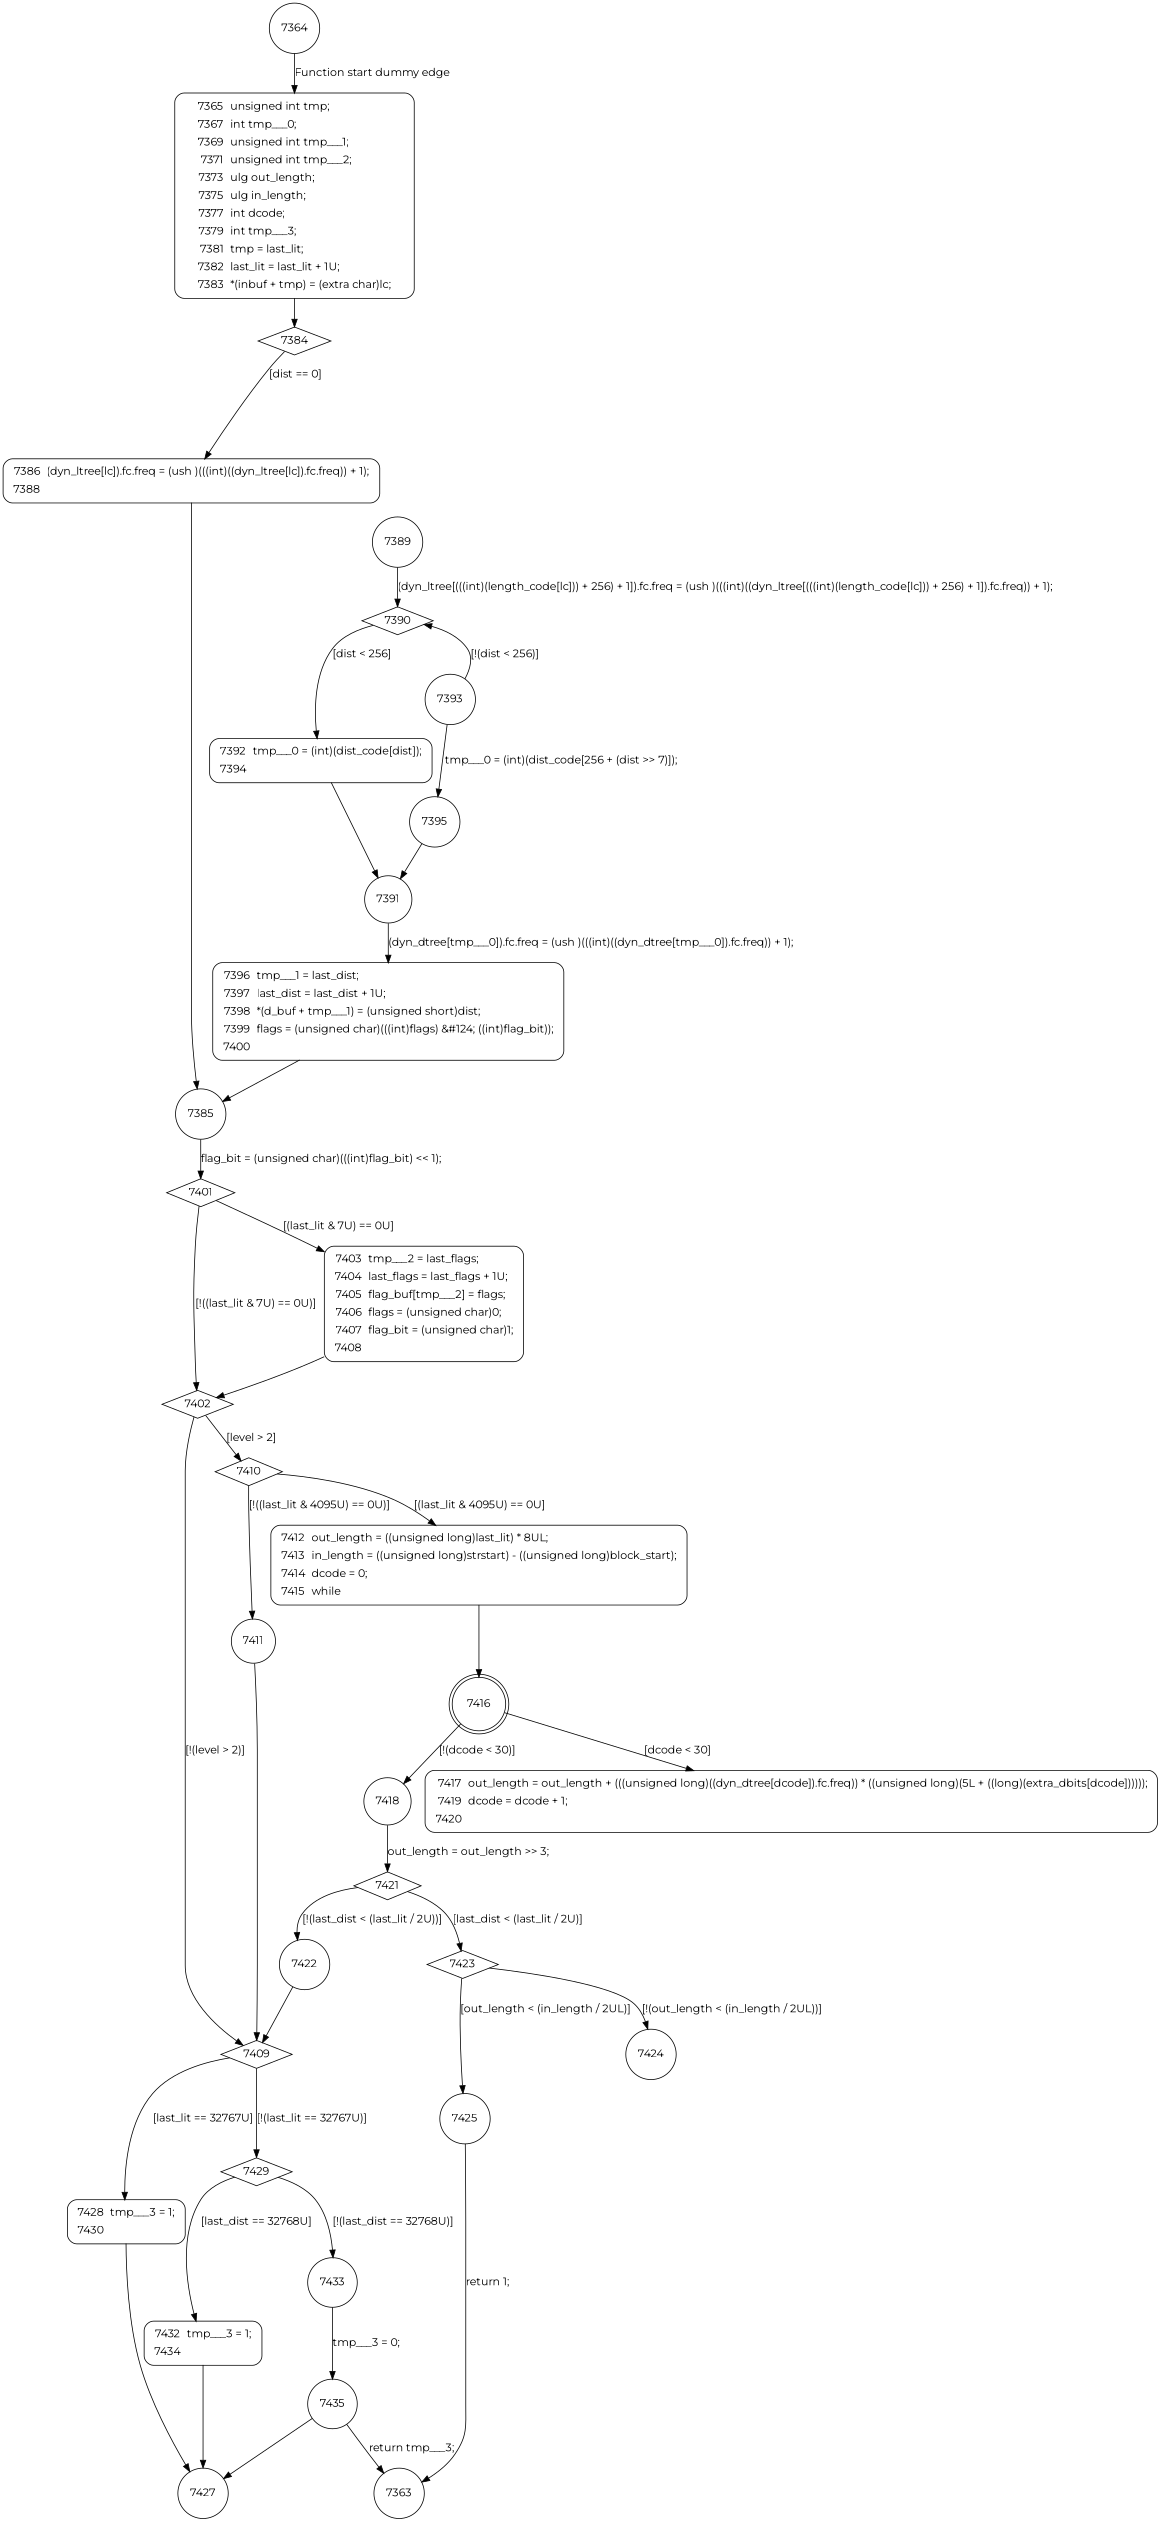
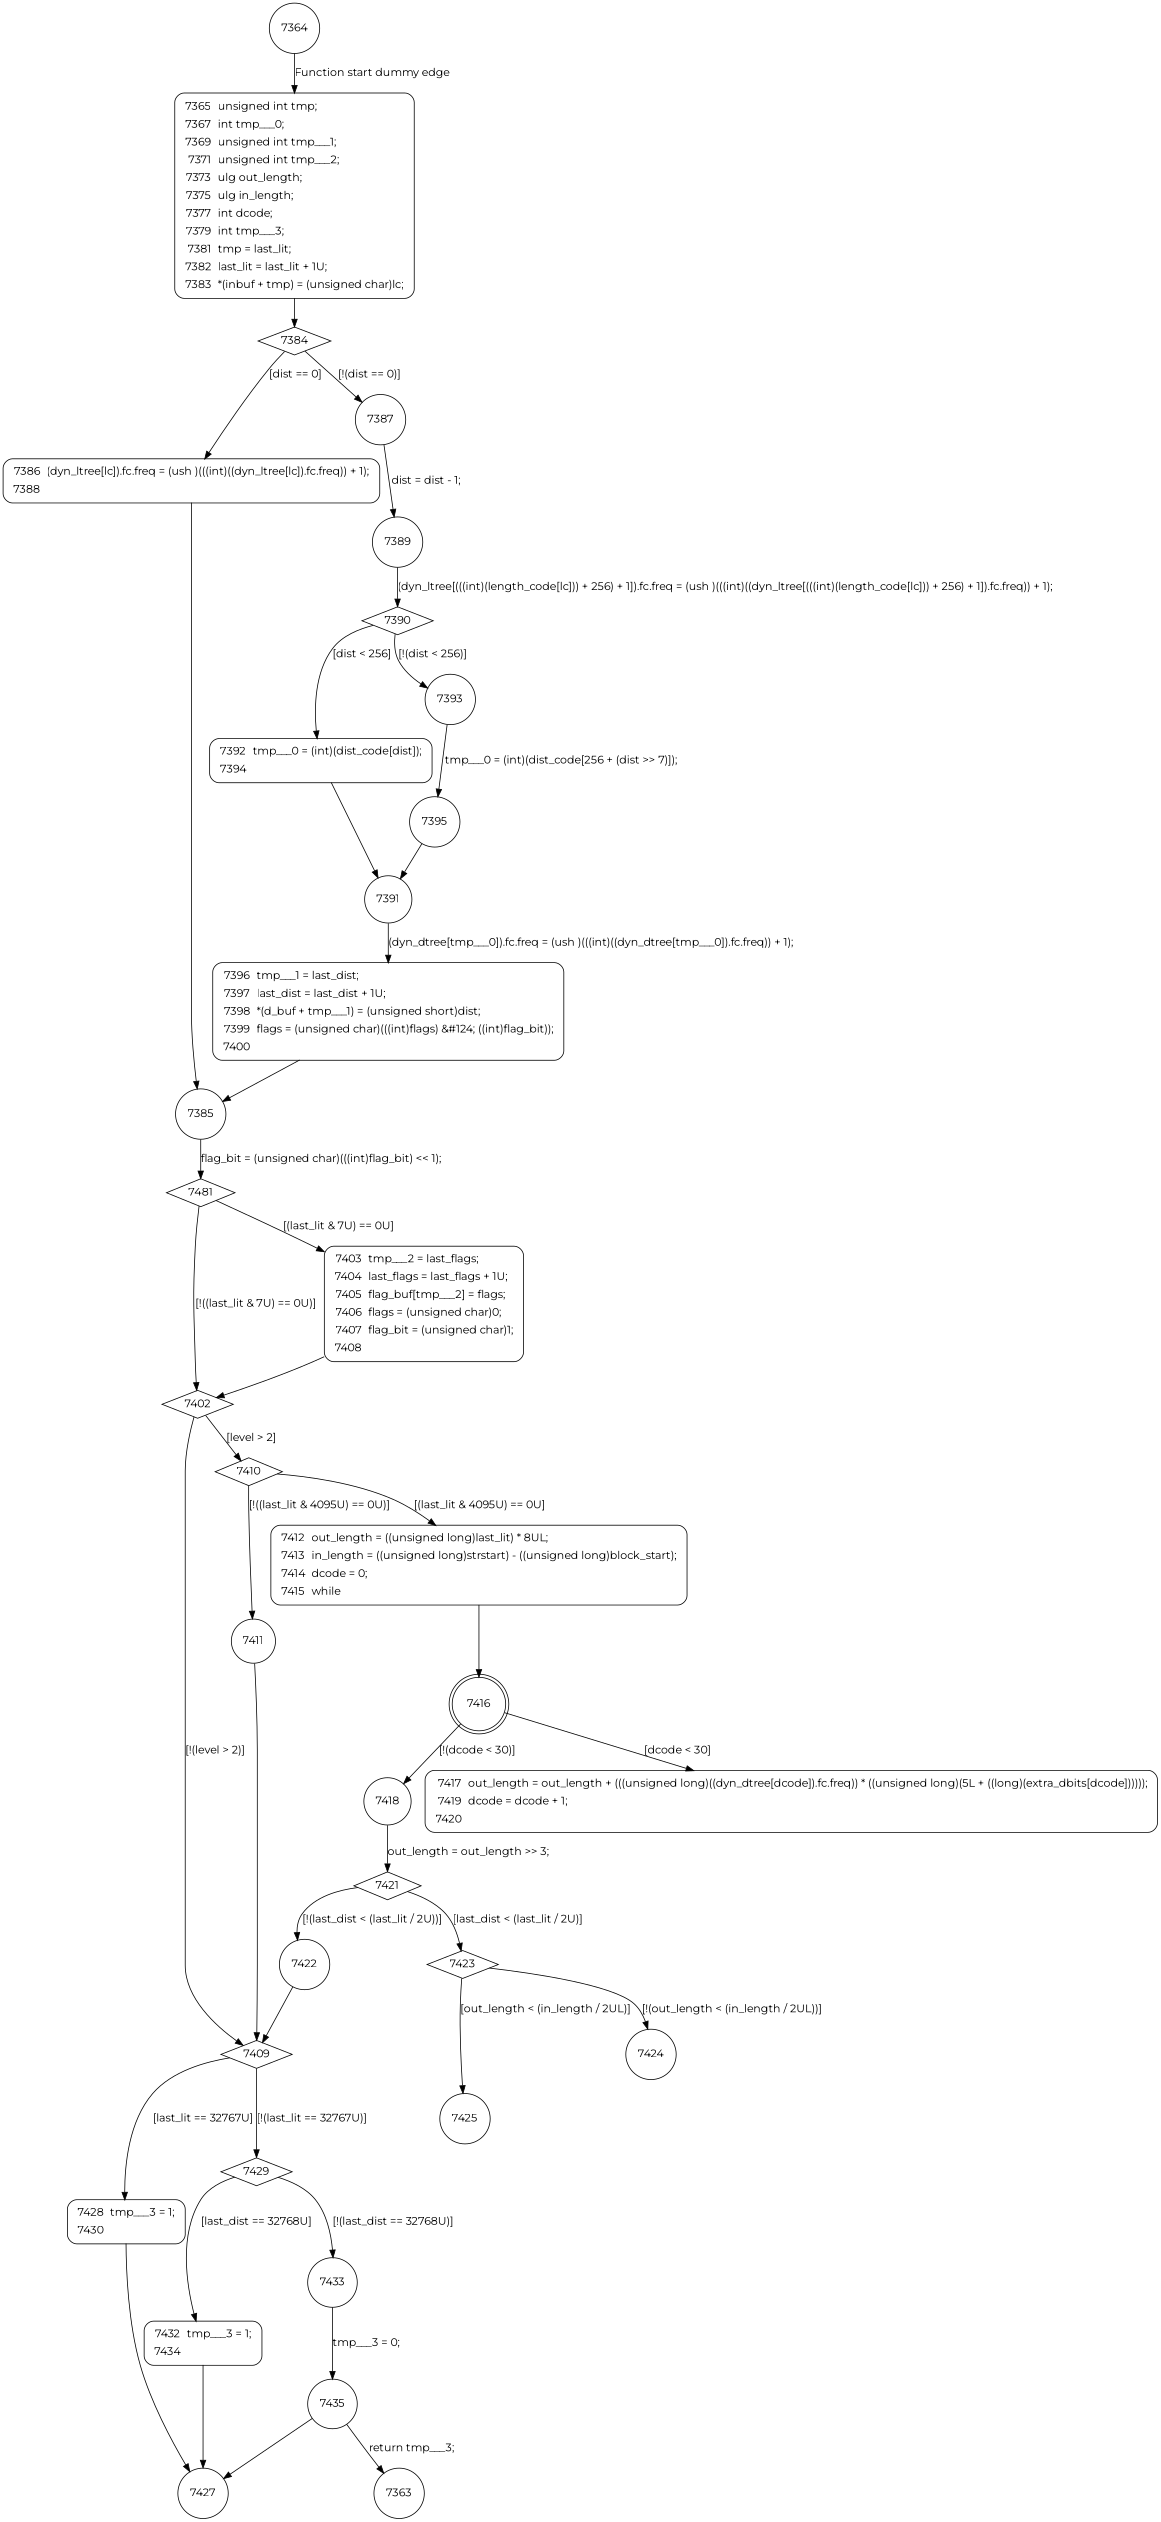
(311, 285) -> (311, 285)
none -> (381, 420)
(464, 644) -> (400, 663)
(201, 1193) -> (201, 1193)
(466, 2318) -> none
